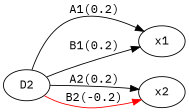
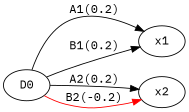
(27, 85) -> (27, 85)
